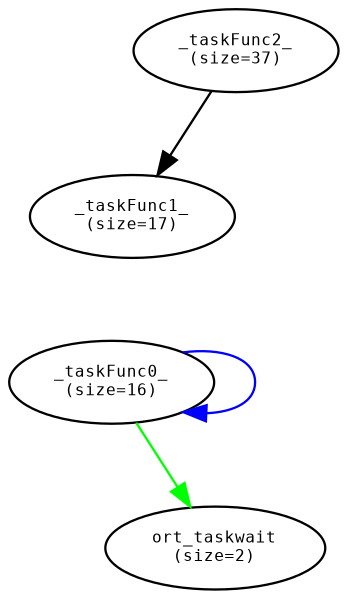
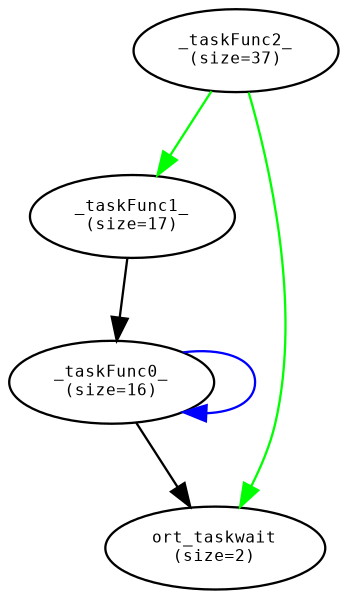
(191, 123) -> (191, 123)
none -> (124, 288)
none -> (284, 290)
(157, 455) -> (157, 455)
